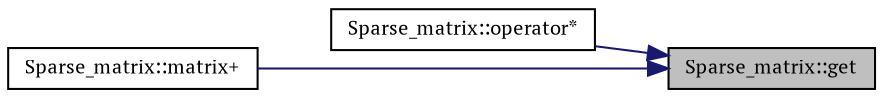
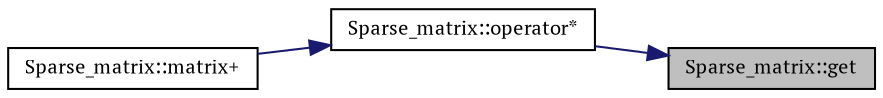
(453, 68) -> (284, 51)
